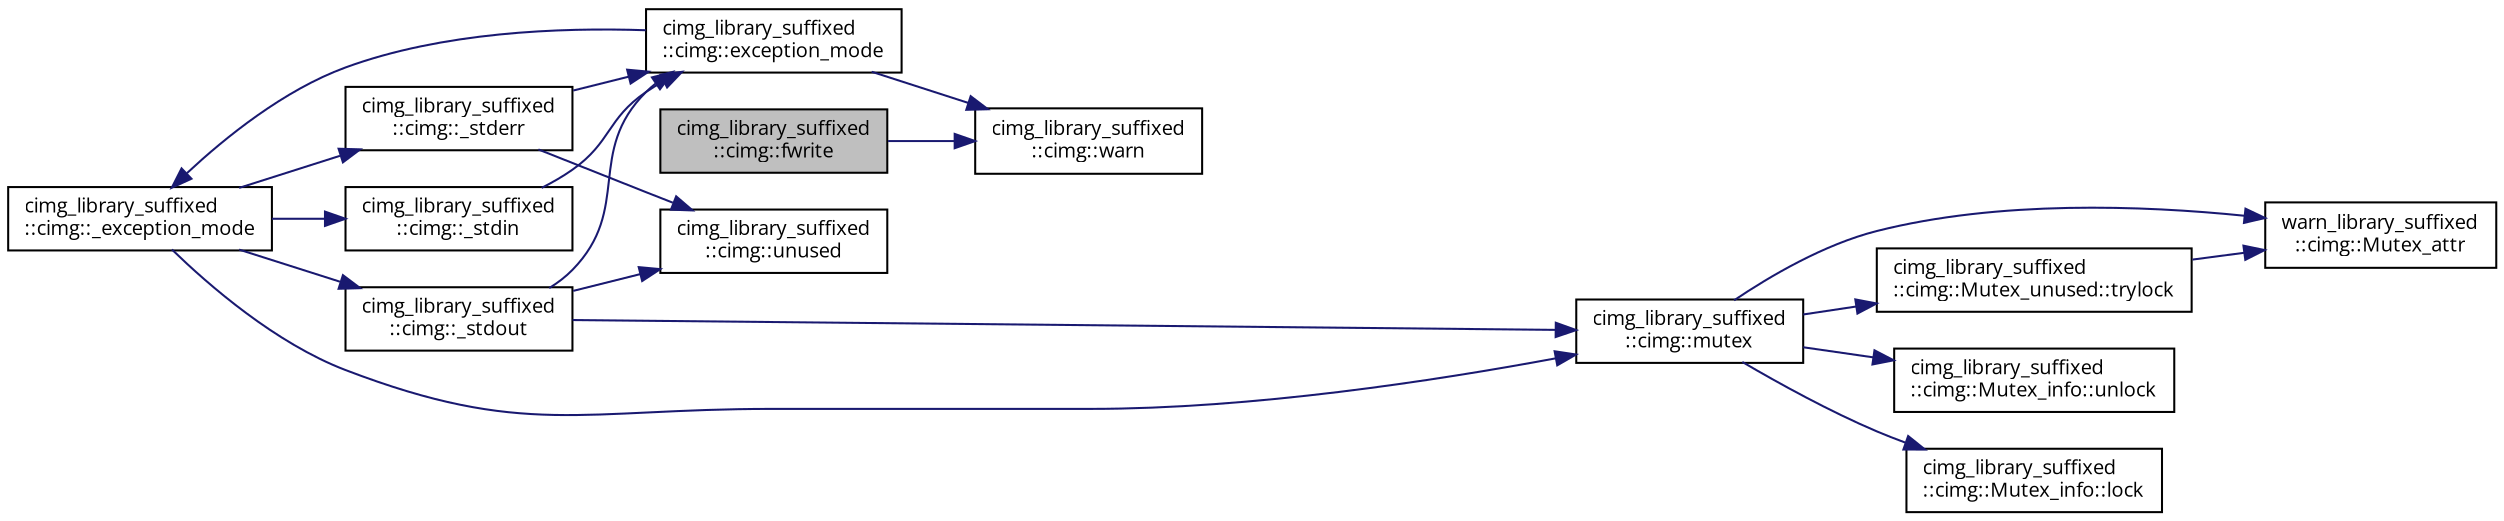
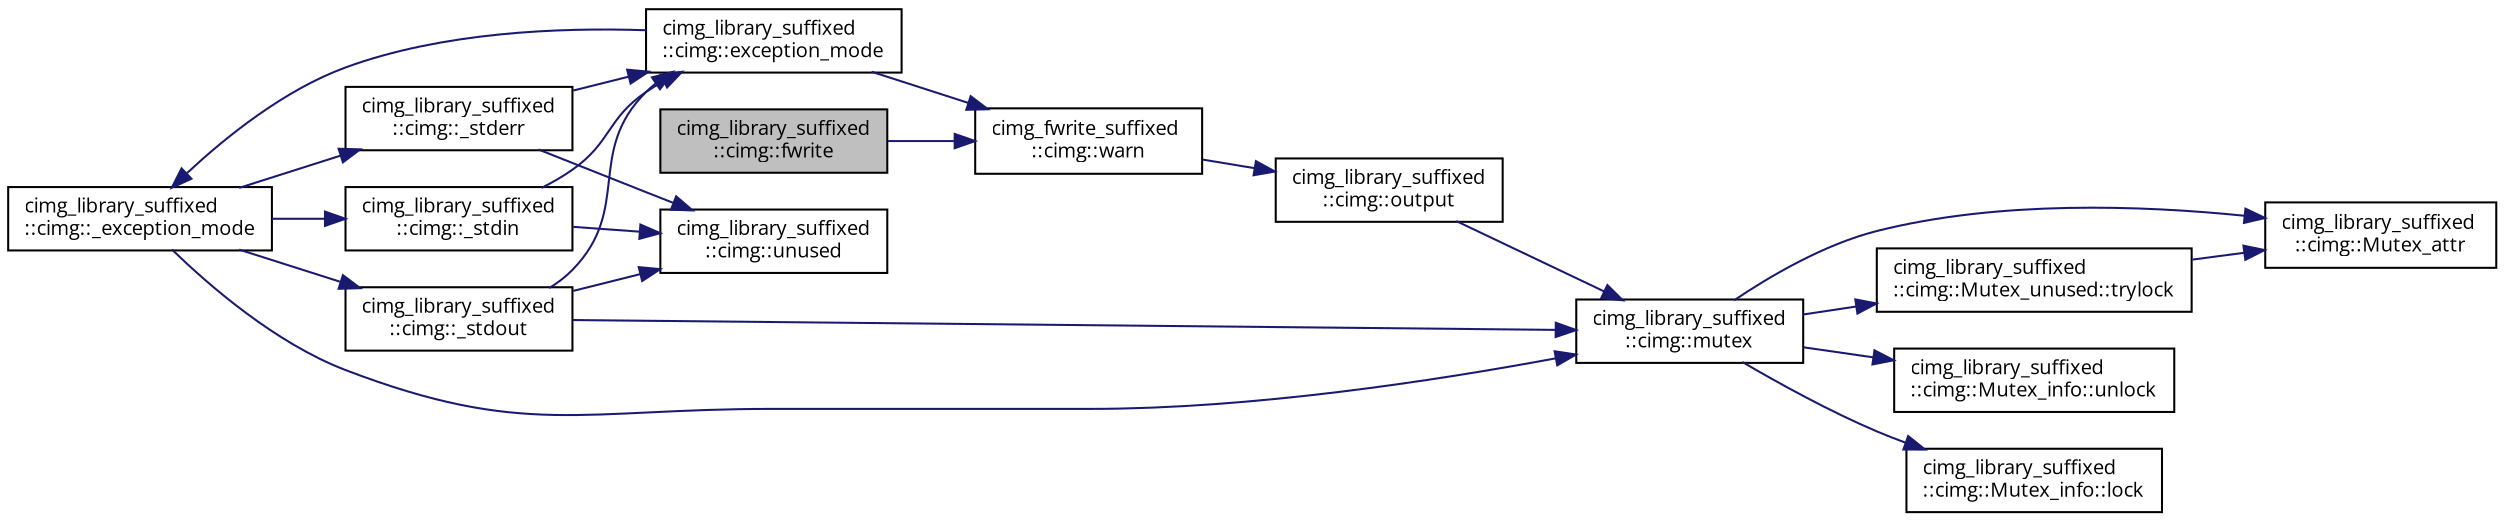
(1089, 141) -> (1089, 141)
none -> (1389, 190)
none -> (613, 230)
(2381, 235) -> (2381, 235)
